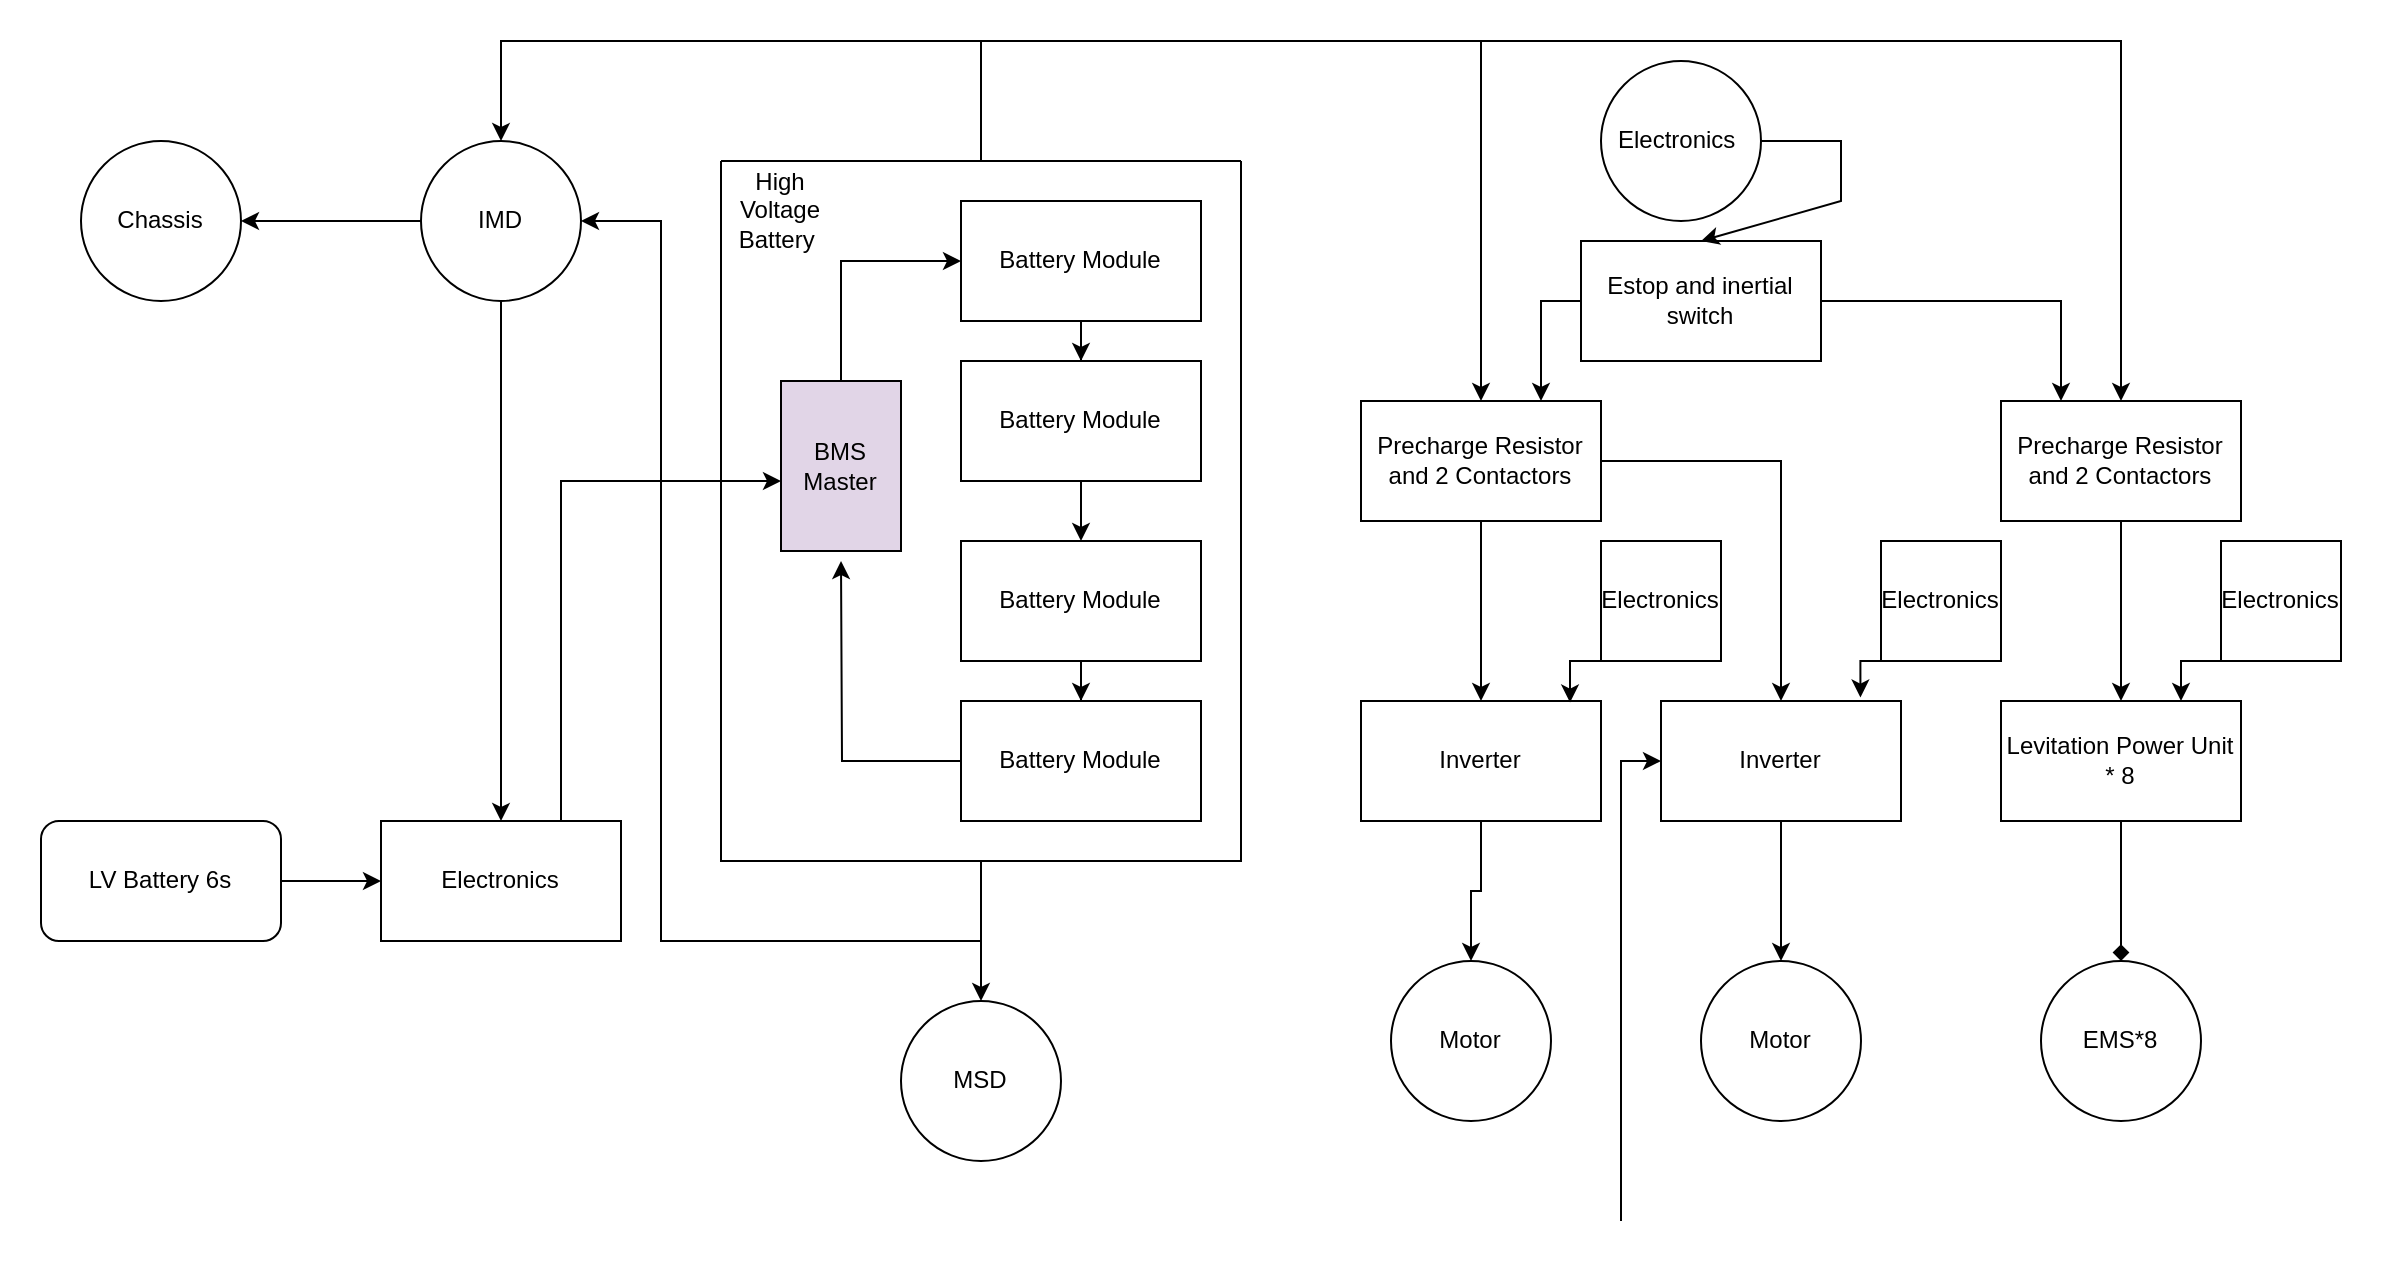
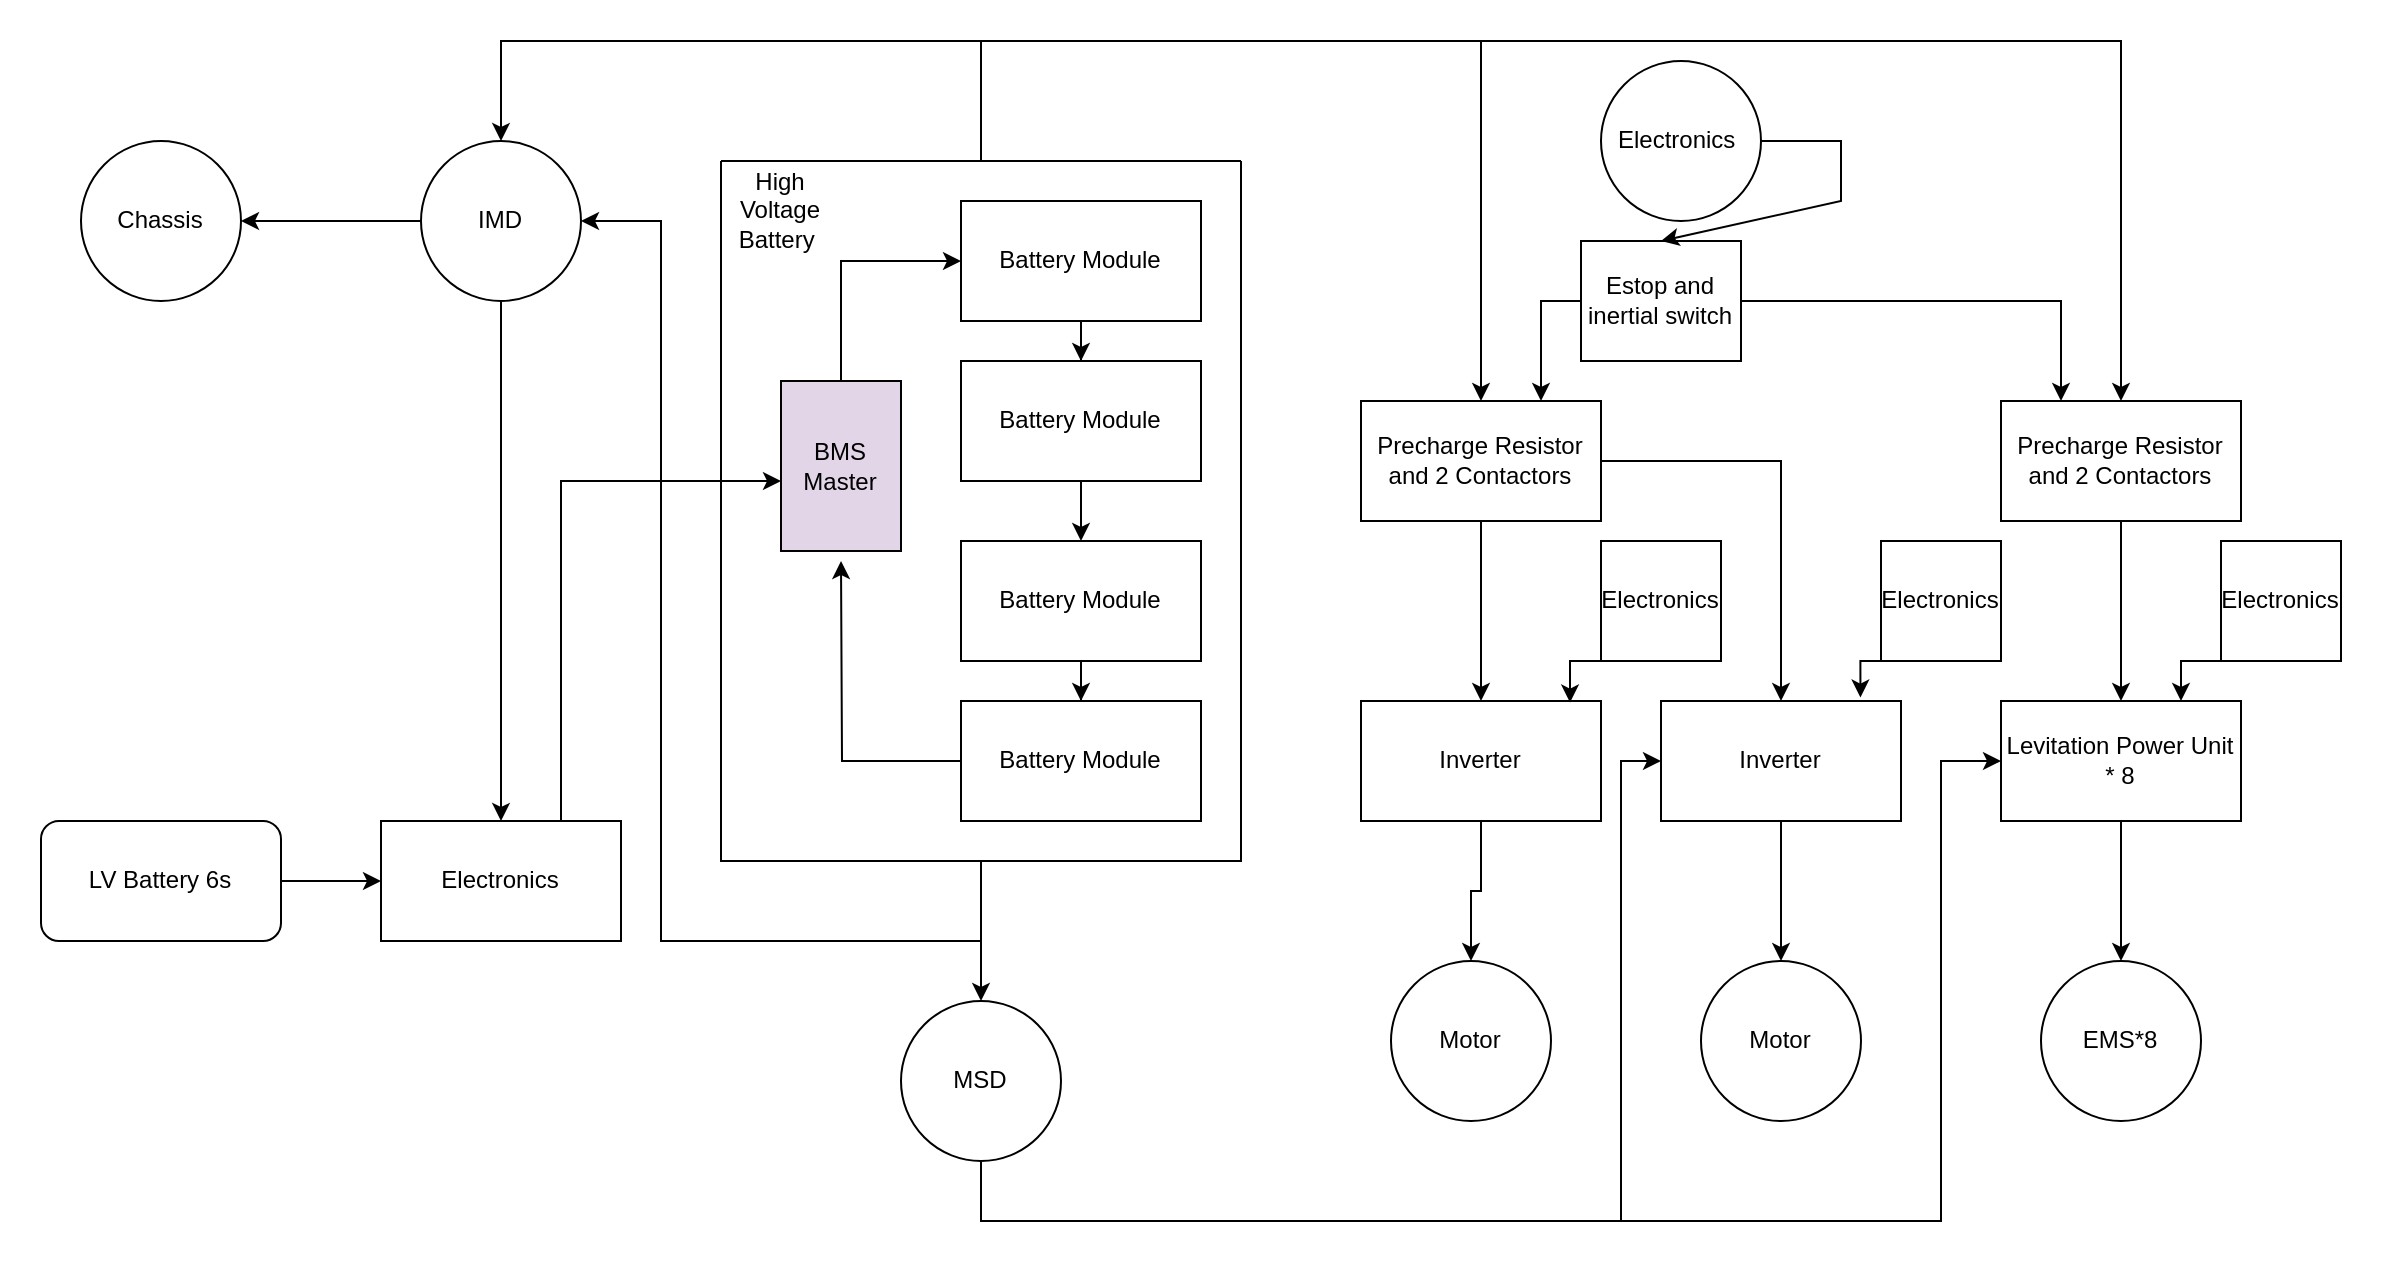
(1701, 301) -> (1661, 301)
(2121, 945) -> (2121, 946)
none -> (1684, 1221)
